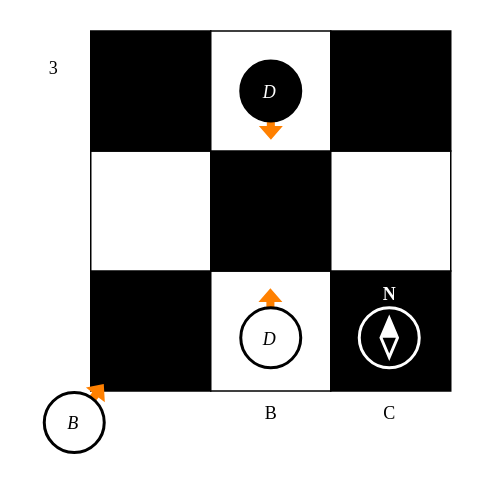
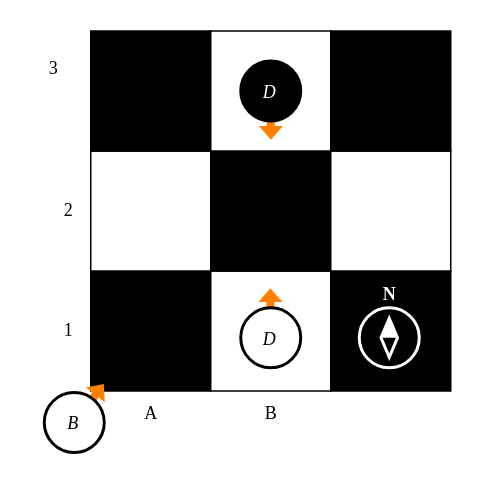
none -> (68, 211)
none -> (68, 331)
none -> (151, 413)
(389, 413) -> none
